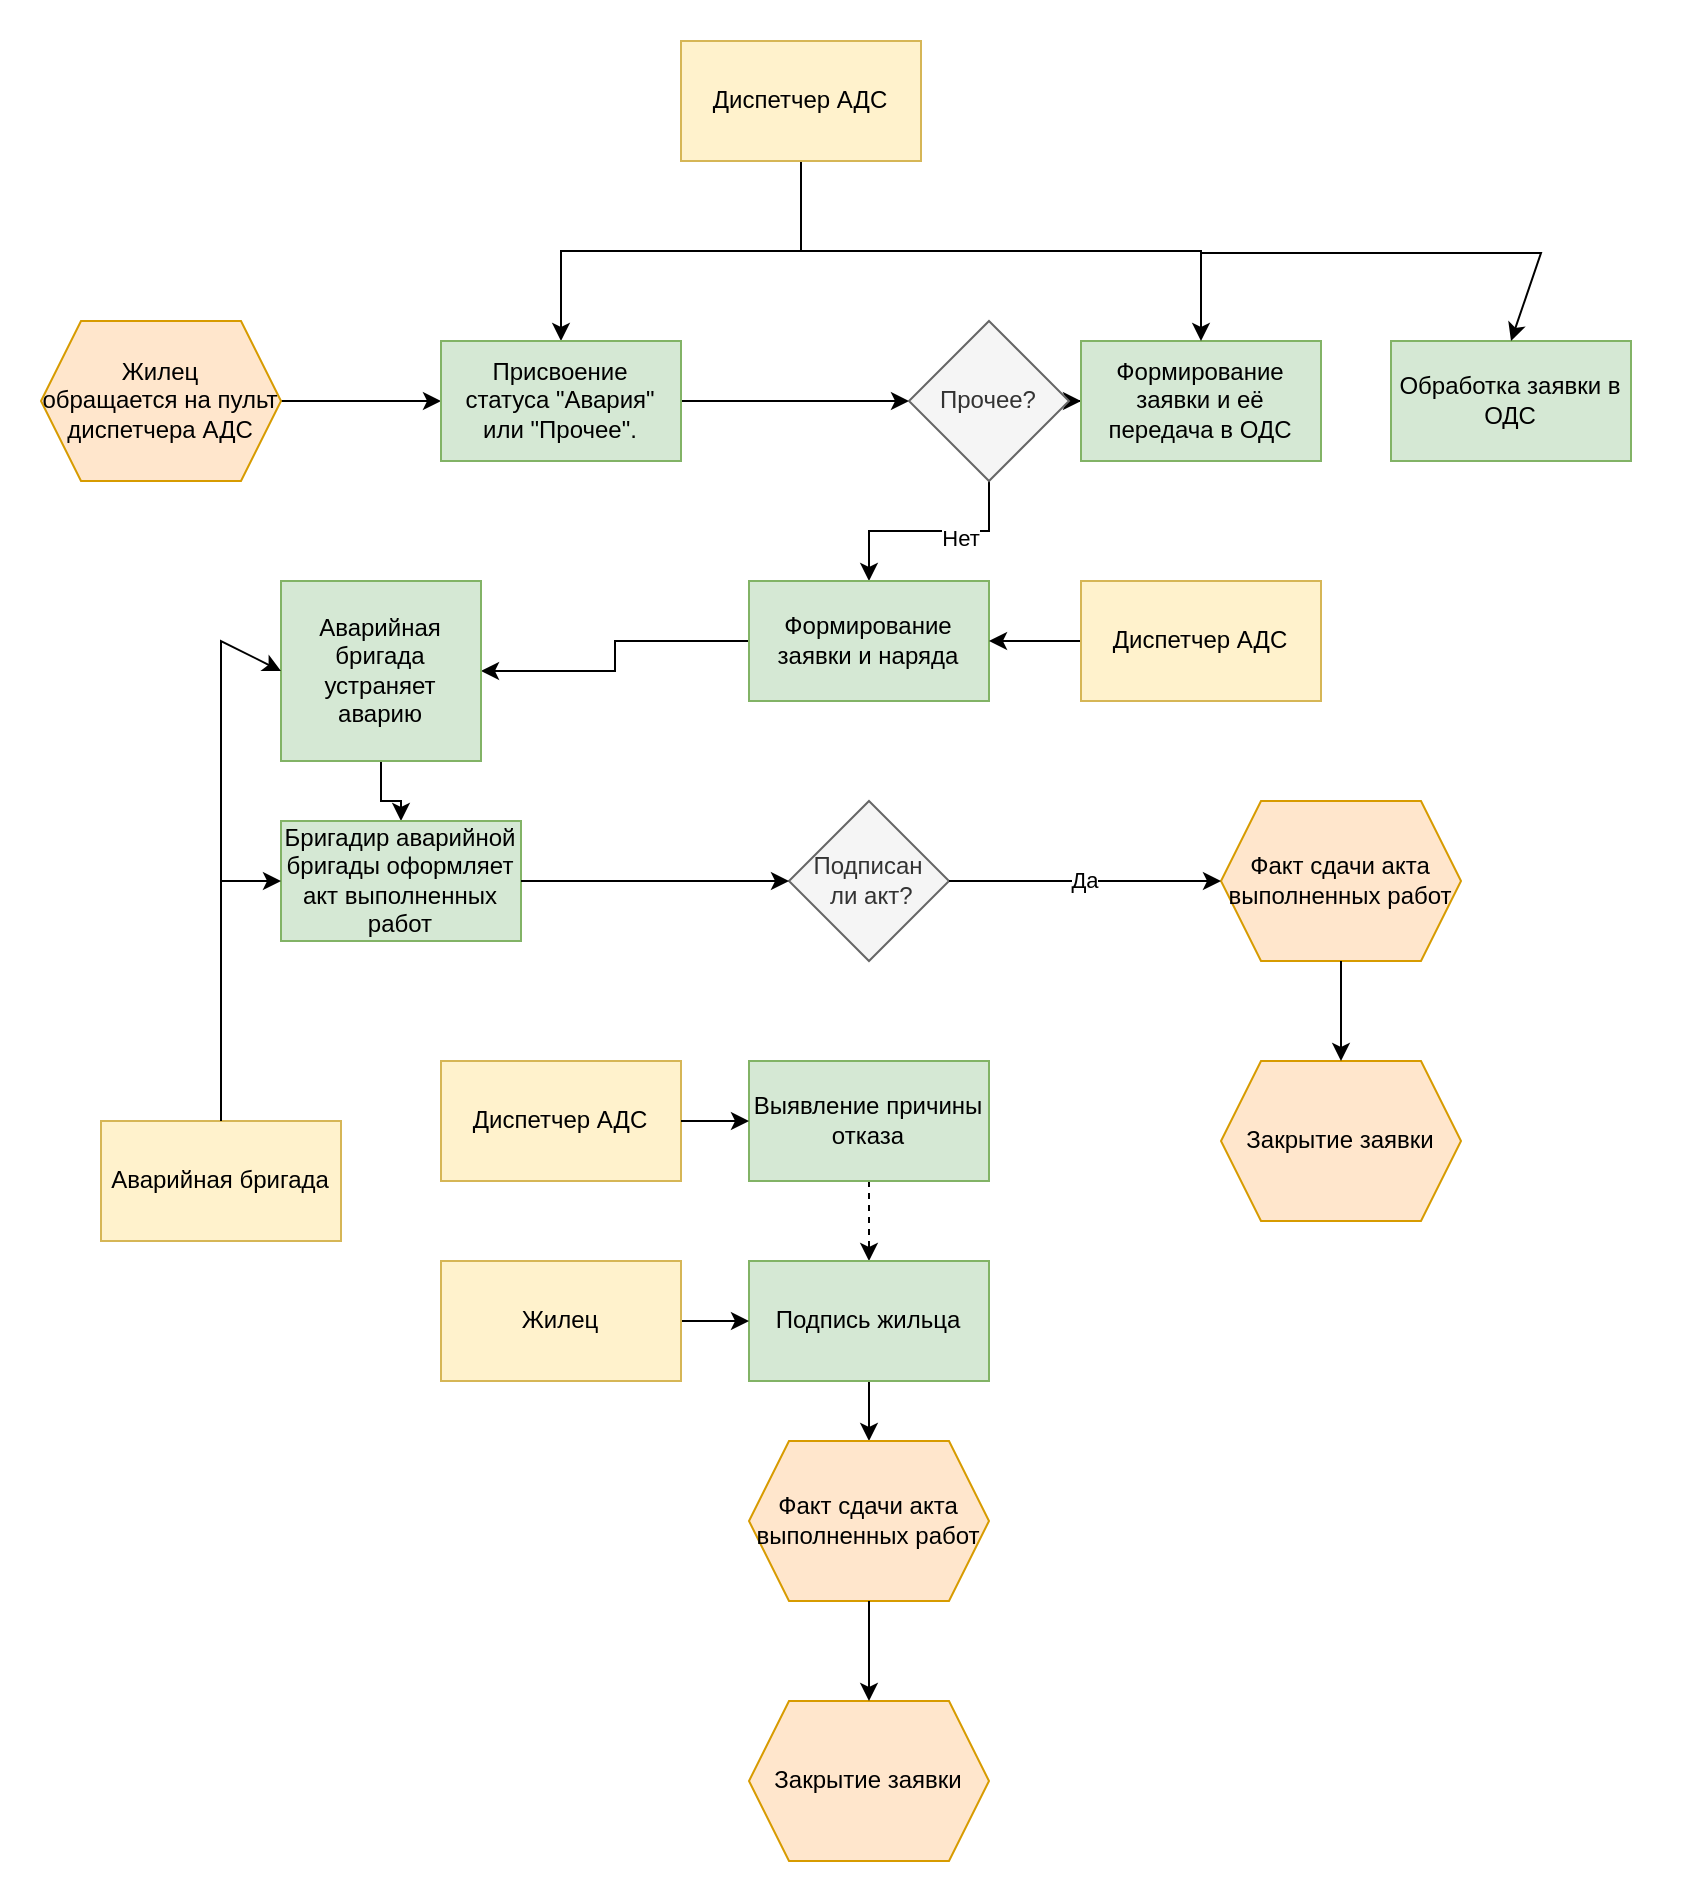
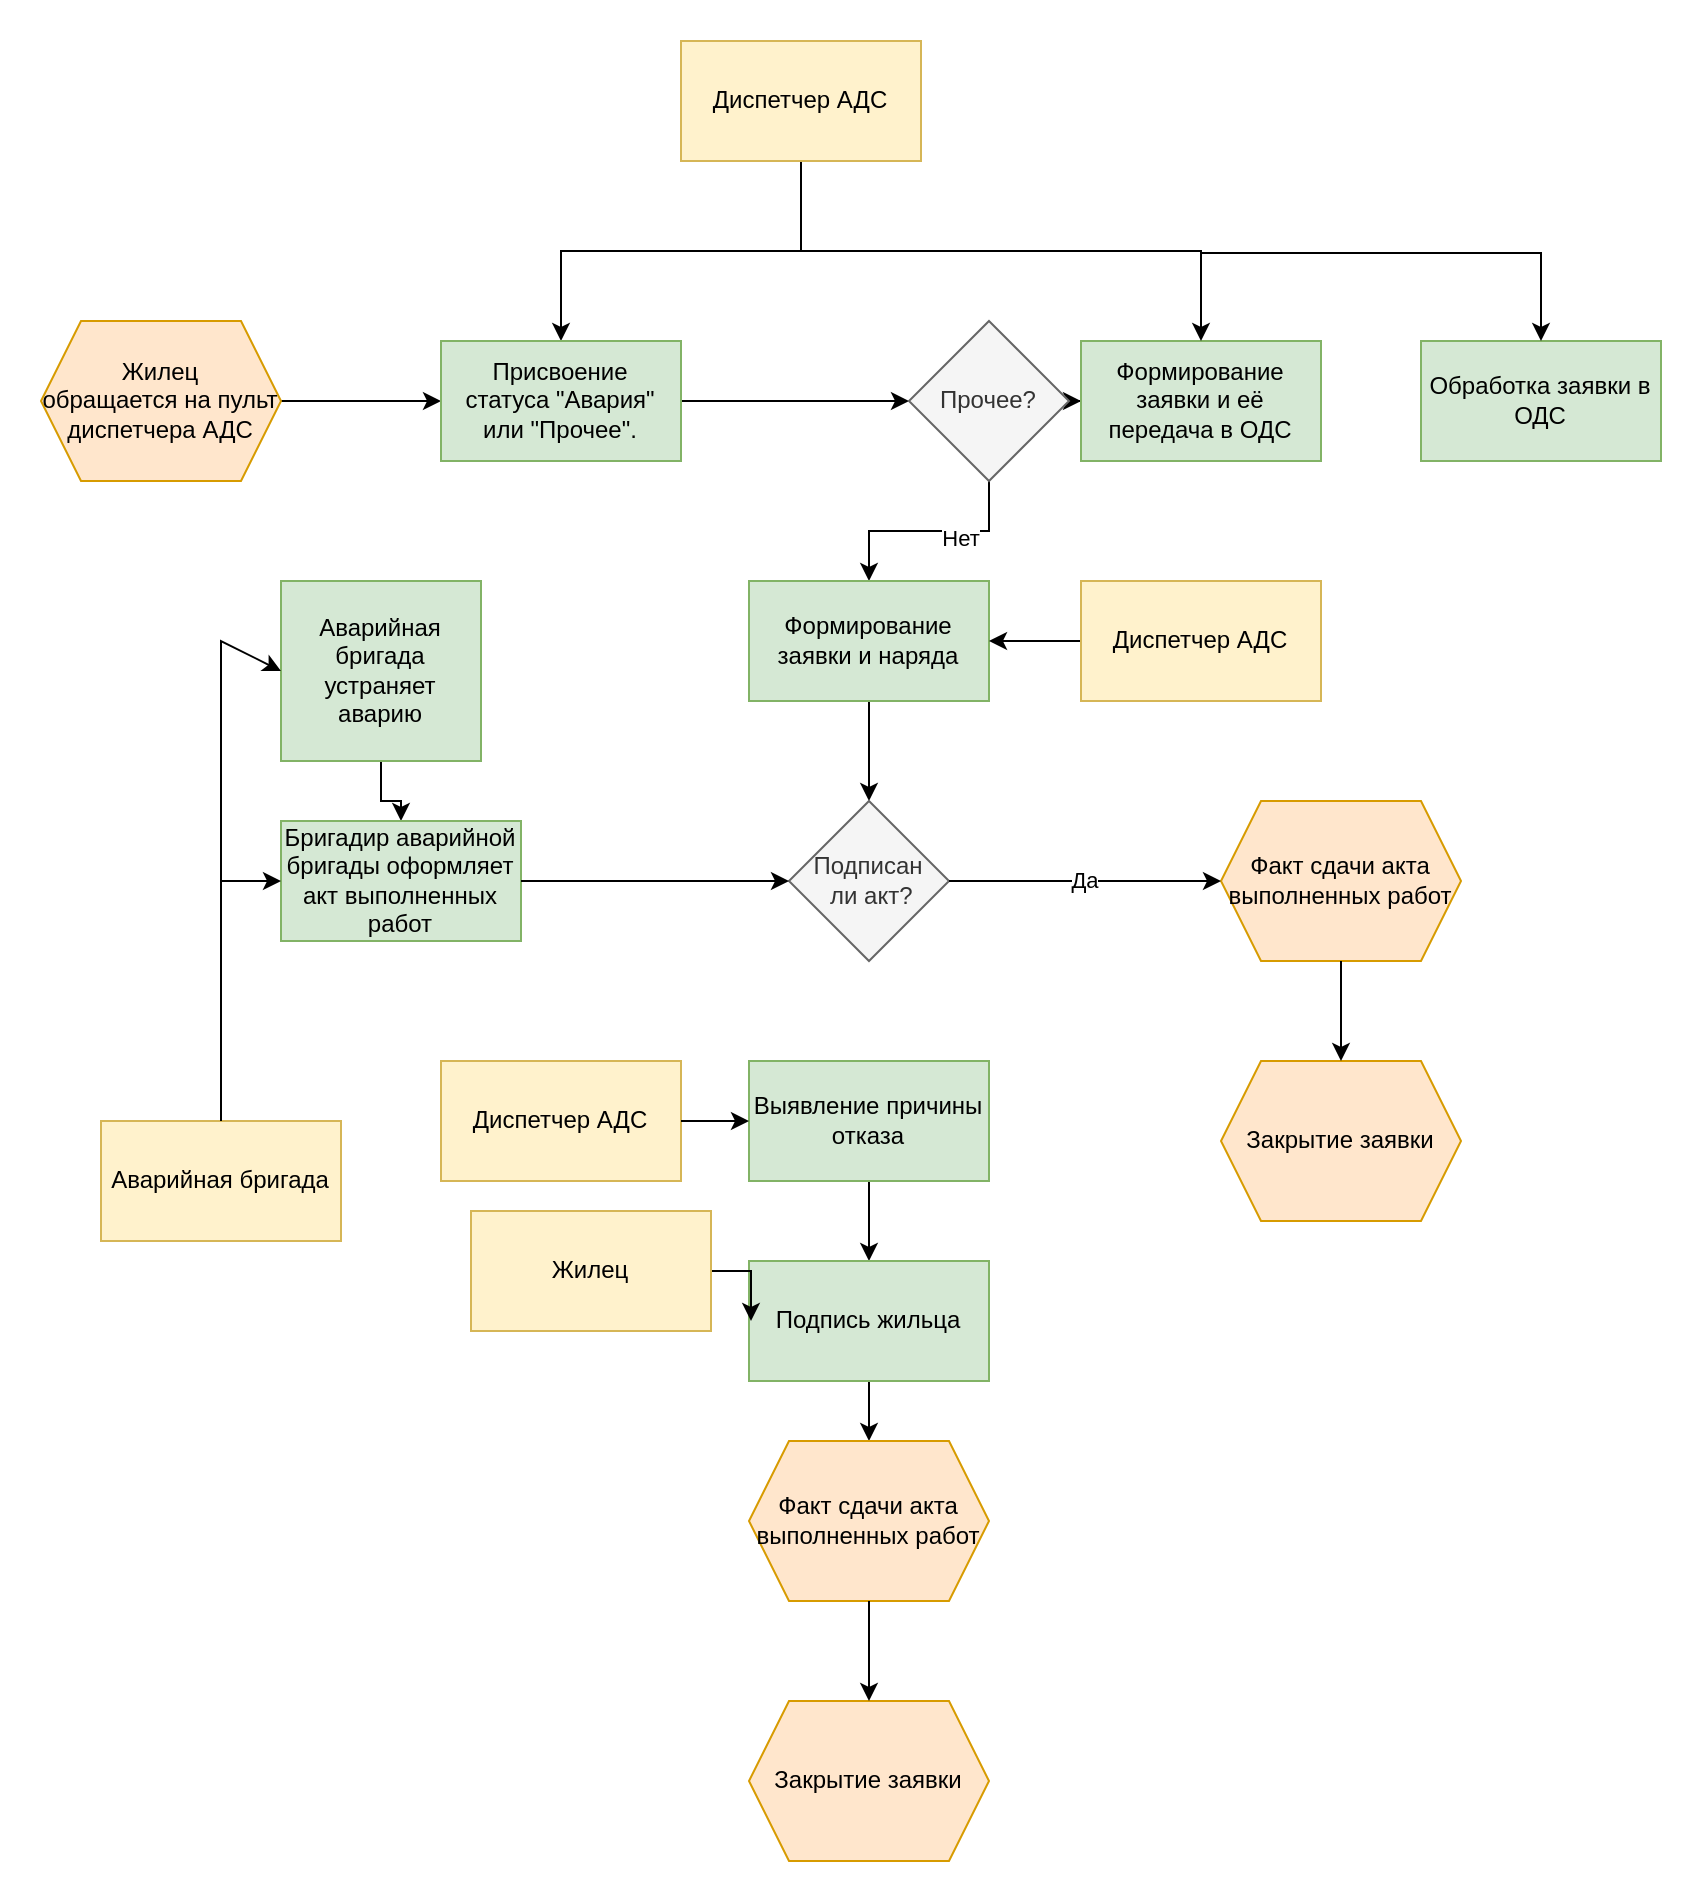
(1511, 401) -> (1541, 401)
(615, 649) -> (869, 744)
(869, 1213) -> (869, 1213)
(561, 1321) -> (591, 1271)
